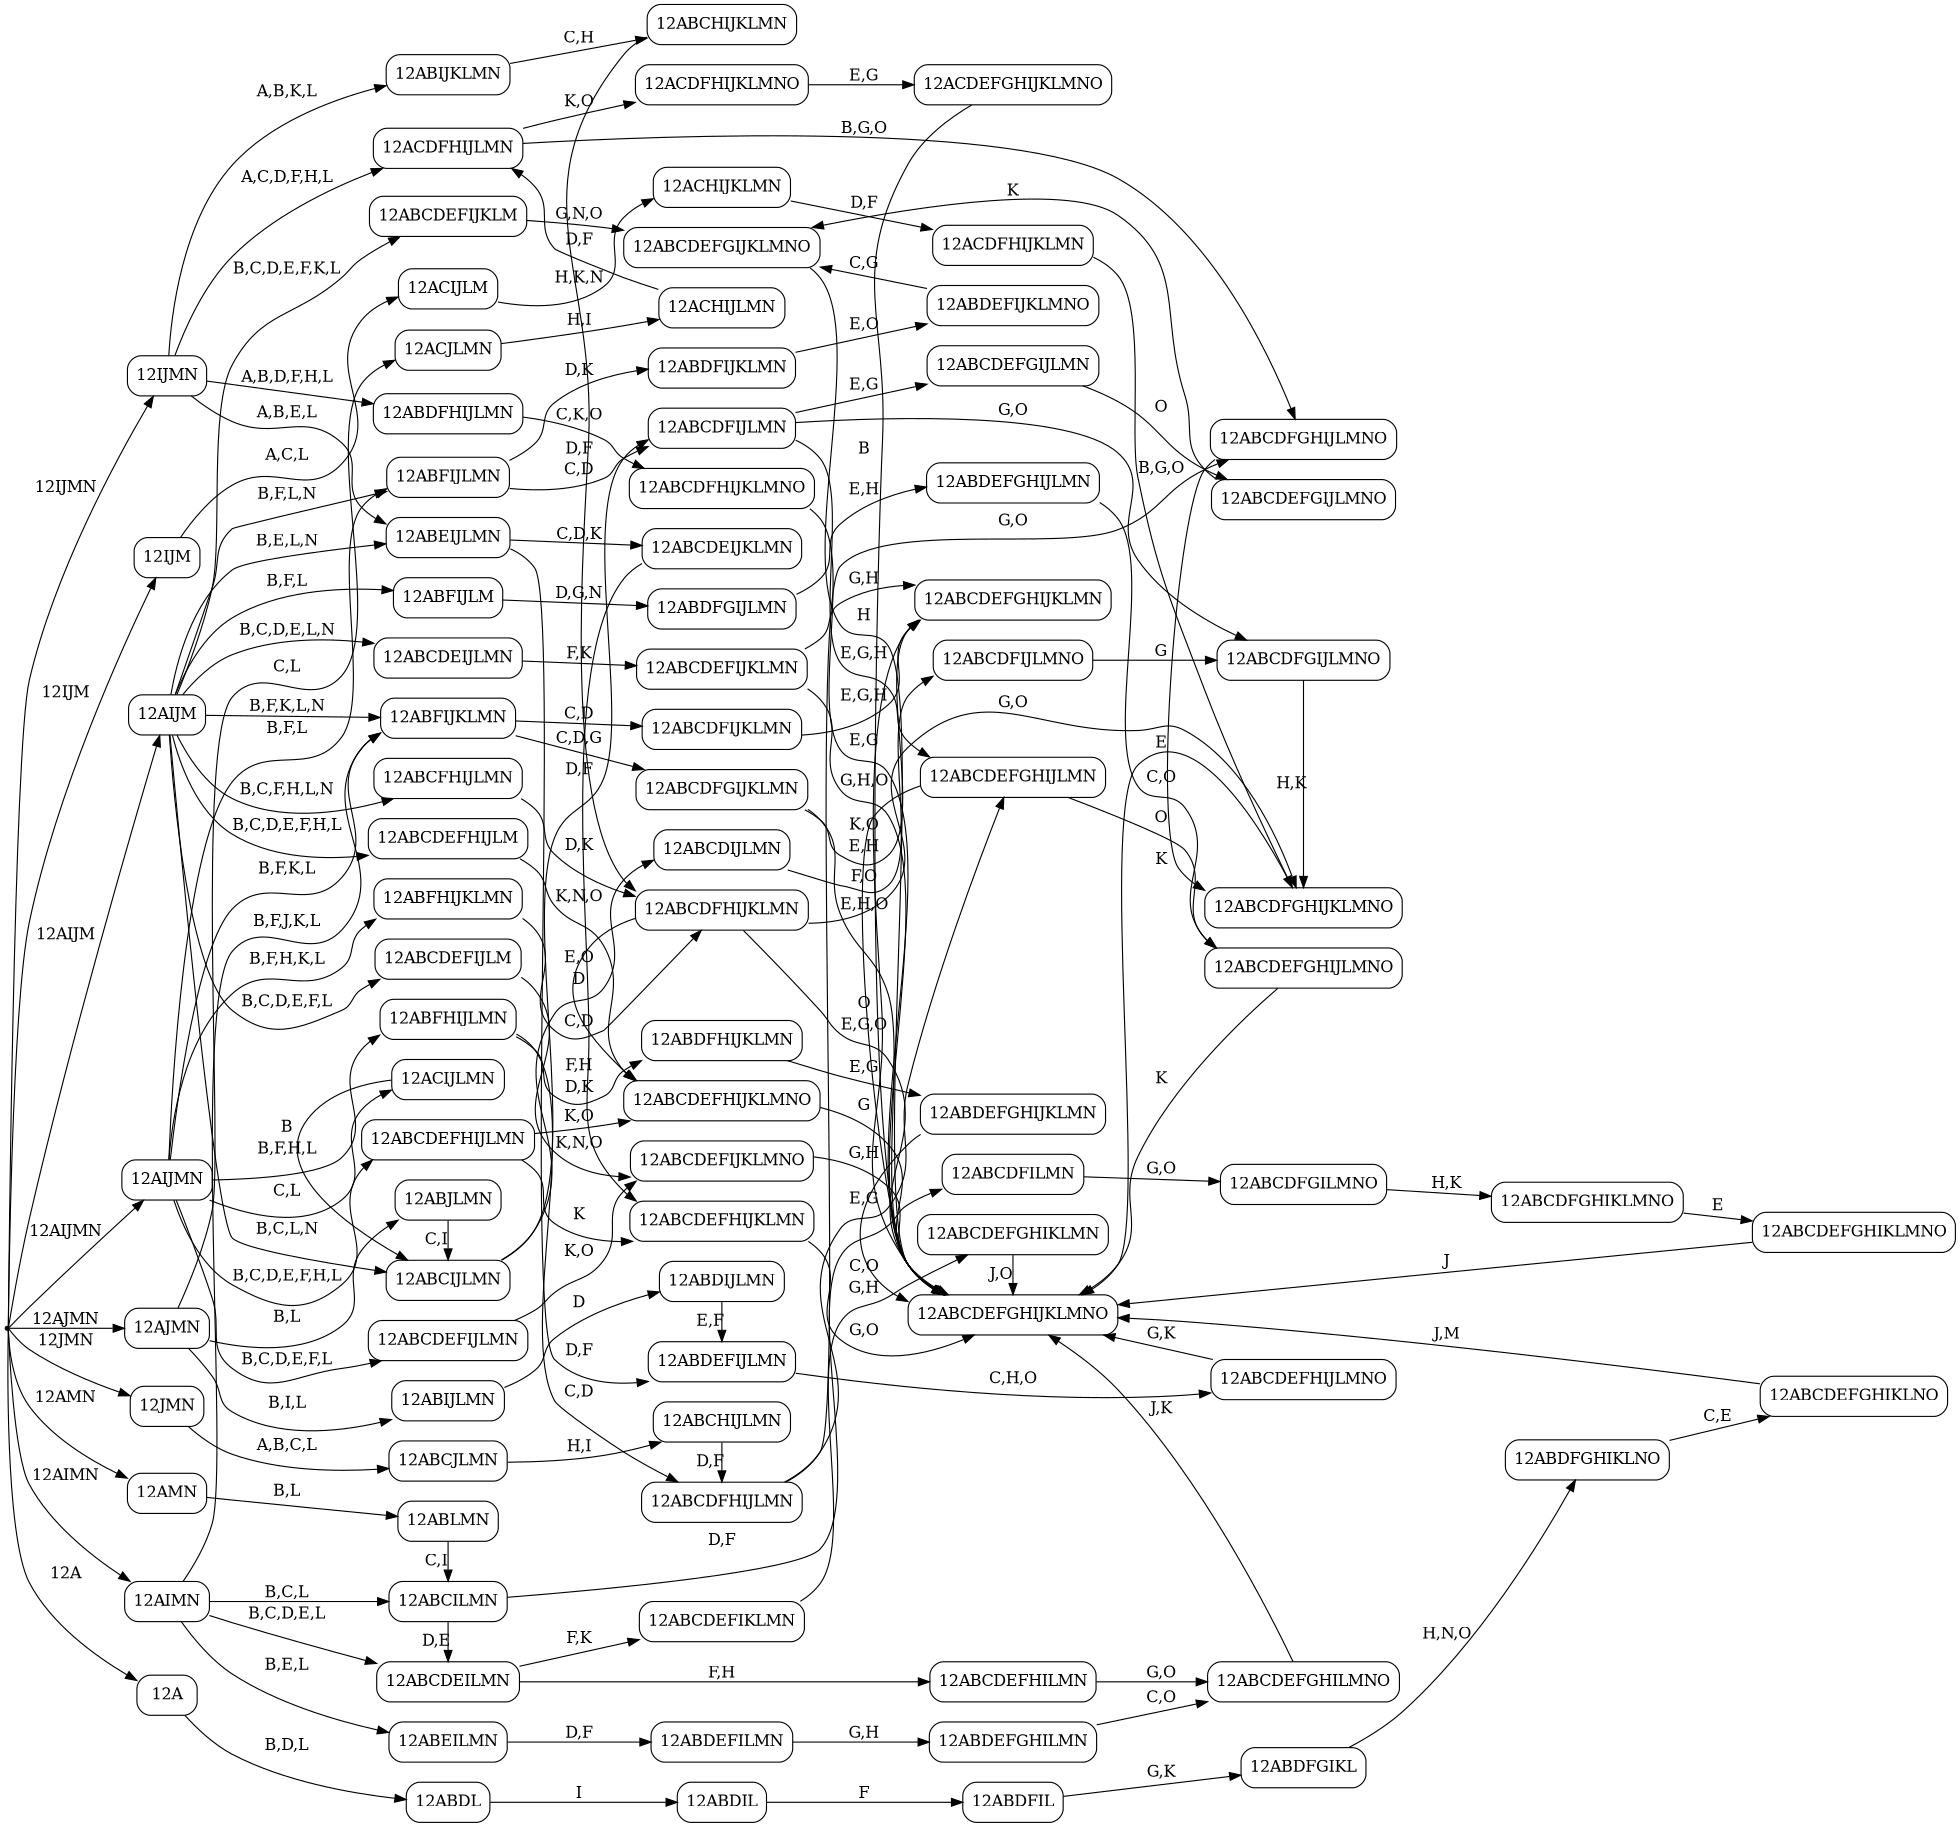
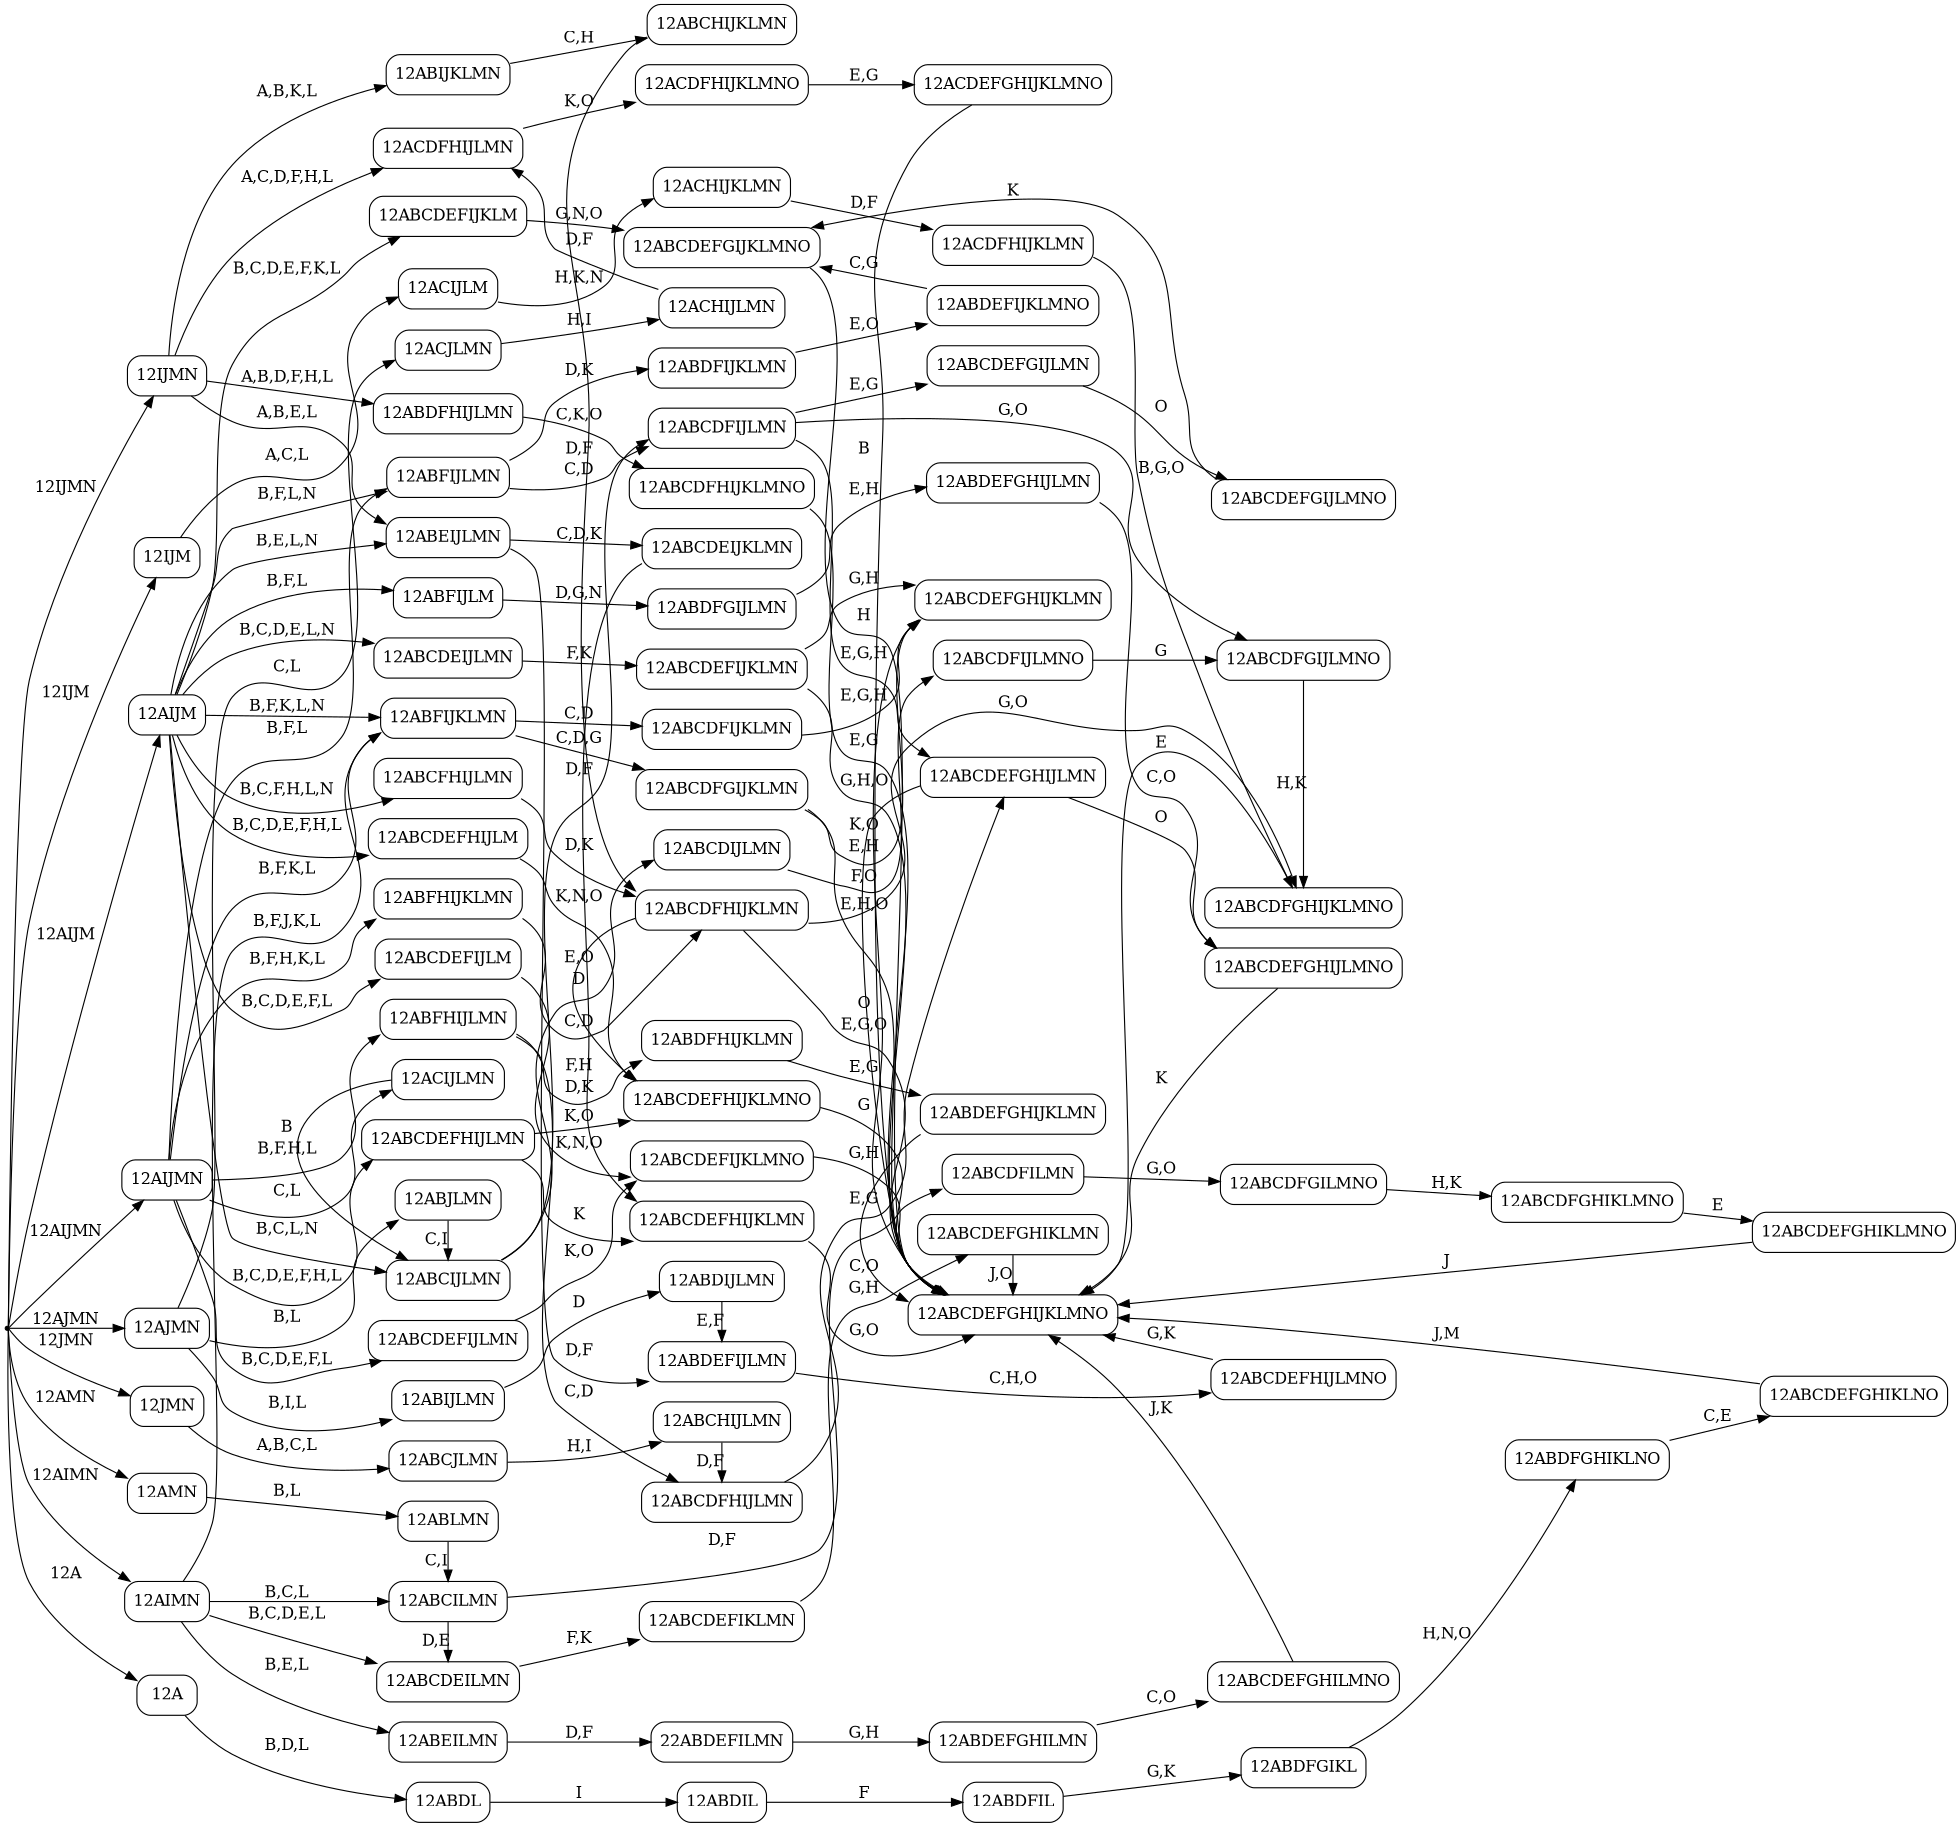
(1304, 439) -> none
(1013, 1682) -> none
(722, 1742) -> (722, 1742)
